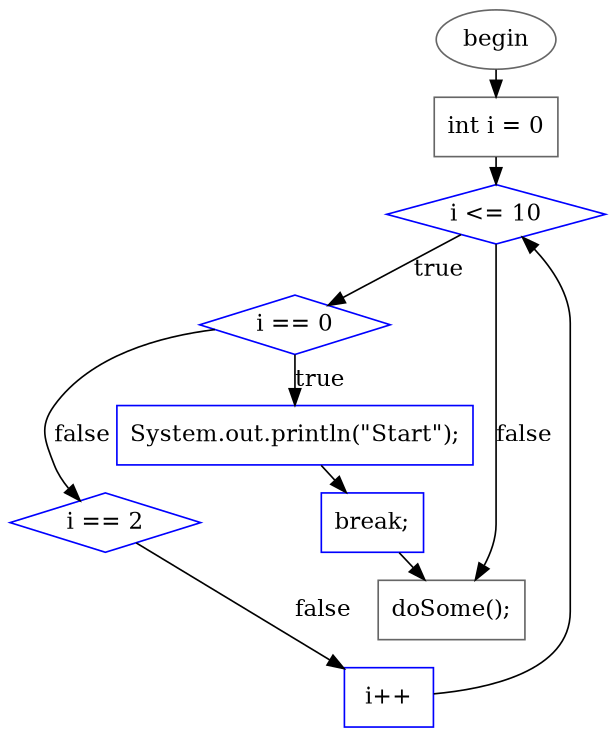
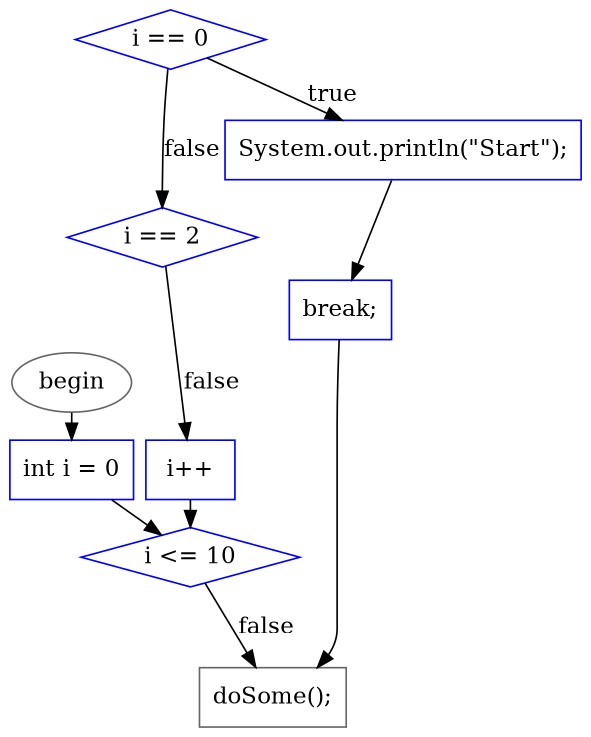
(496, 127) -> (72, 470)
(402, 266) -> none
